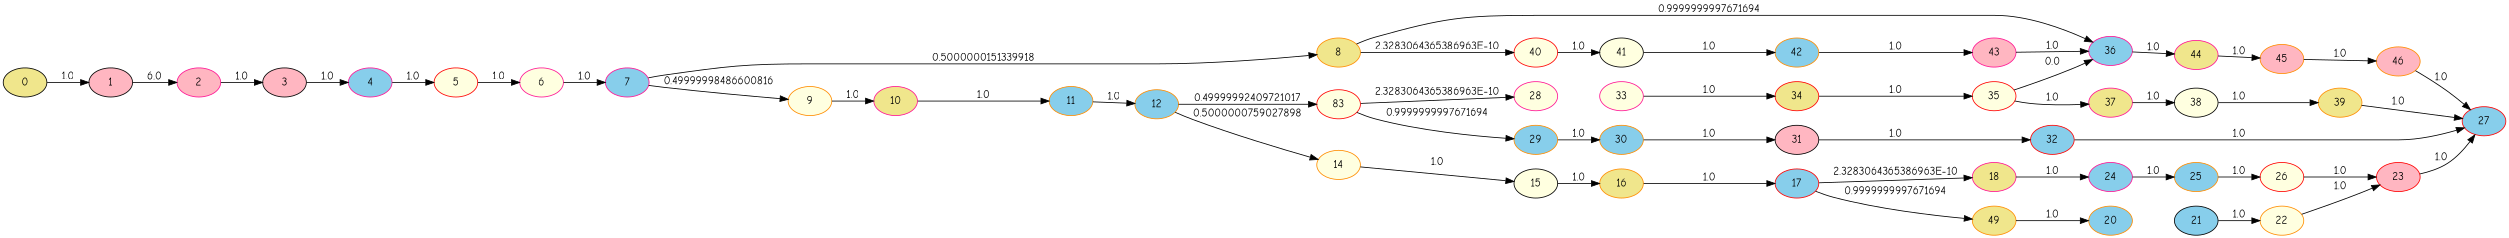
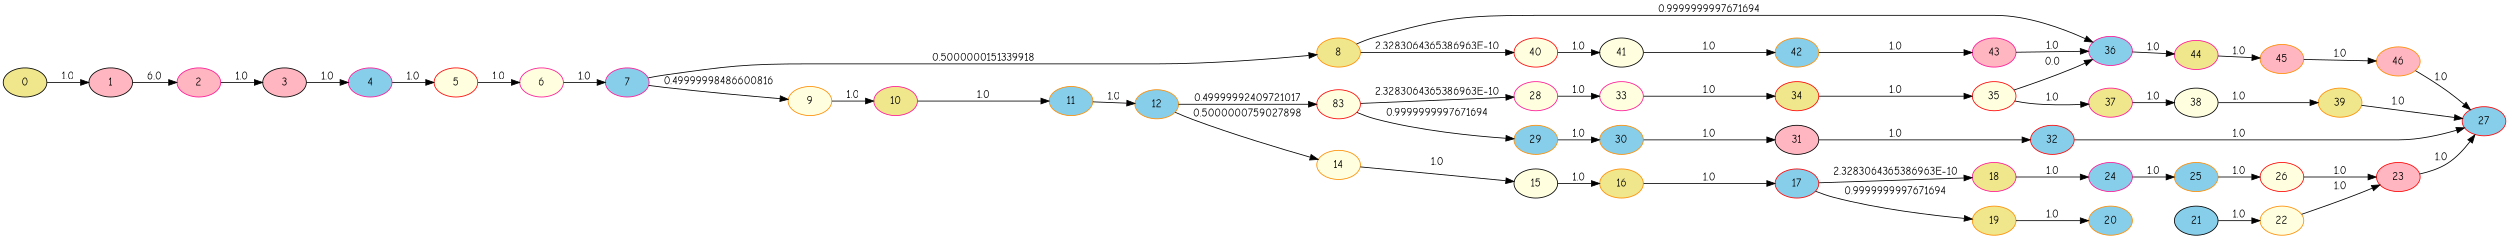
none -> (1575, 96)
(1994, 221) -> (1994, 221)
